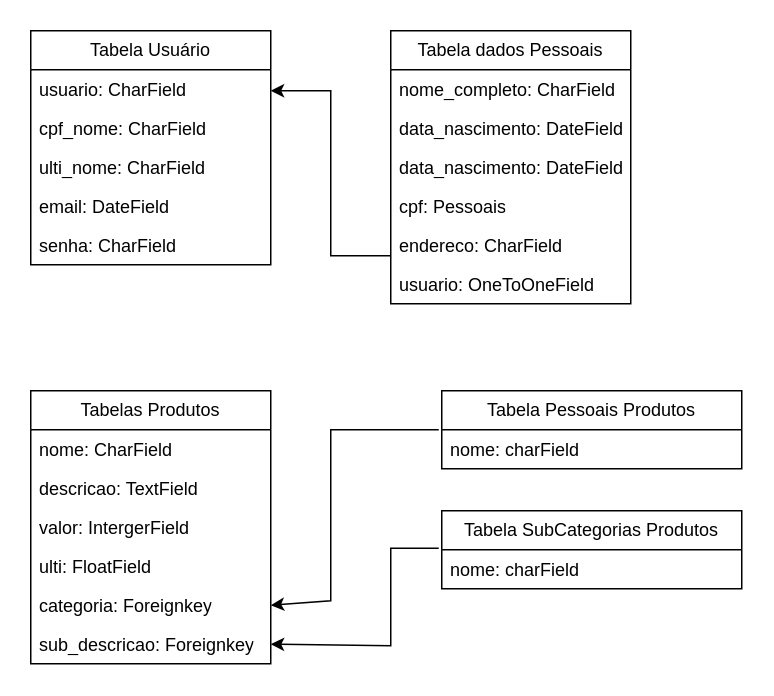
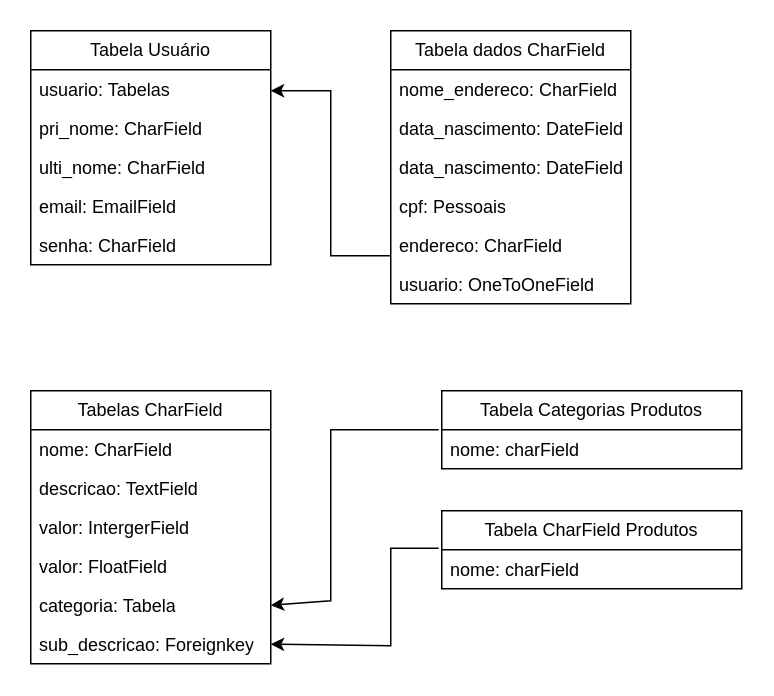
(511, 50) -> (511, 50)
(119, 91) -> (111, 91)
(509, 91) -> (511, 91)
(126, 130) -> (124, 130)
(106, 208) -> (107, 208)
(151, 410) -> (151, 410)
(592, 410) -> (592, 410)
(592, 530) -> (592, 530)
(104, 568) -> (111, 568)
(136, 607) -> (116, 607)
